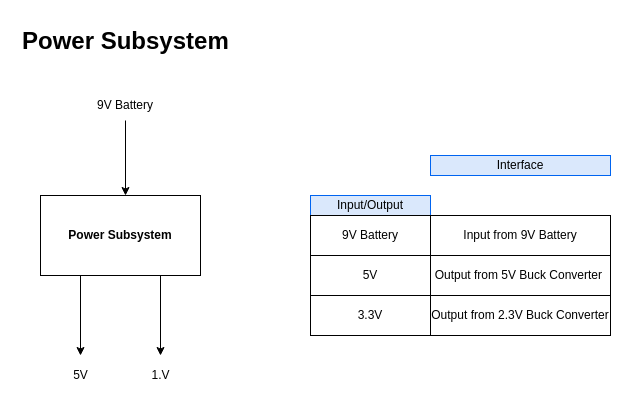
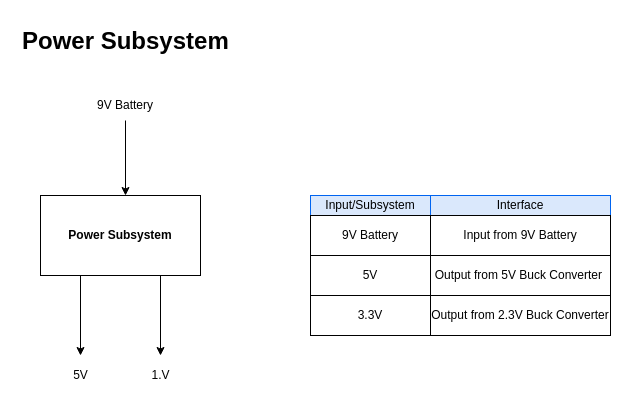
(521, 166) -> (521, 206)
(371, 206) -> (371, 206)
